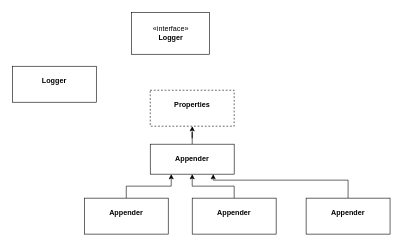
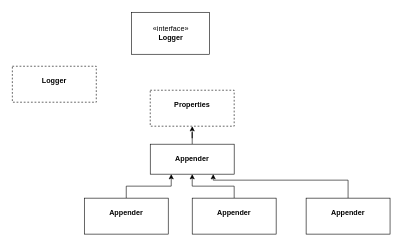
(54, 84) -> (54, 84)
